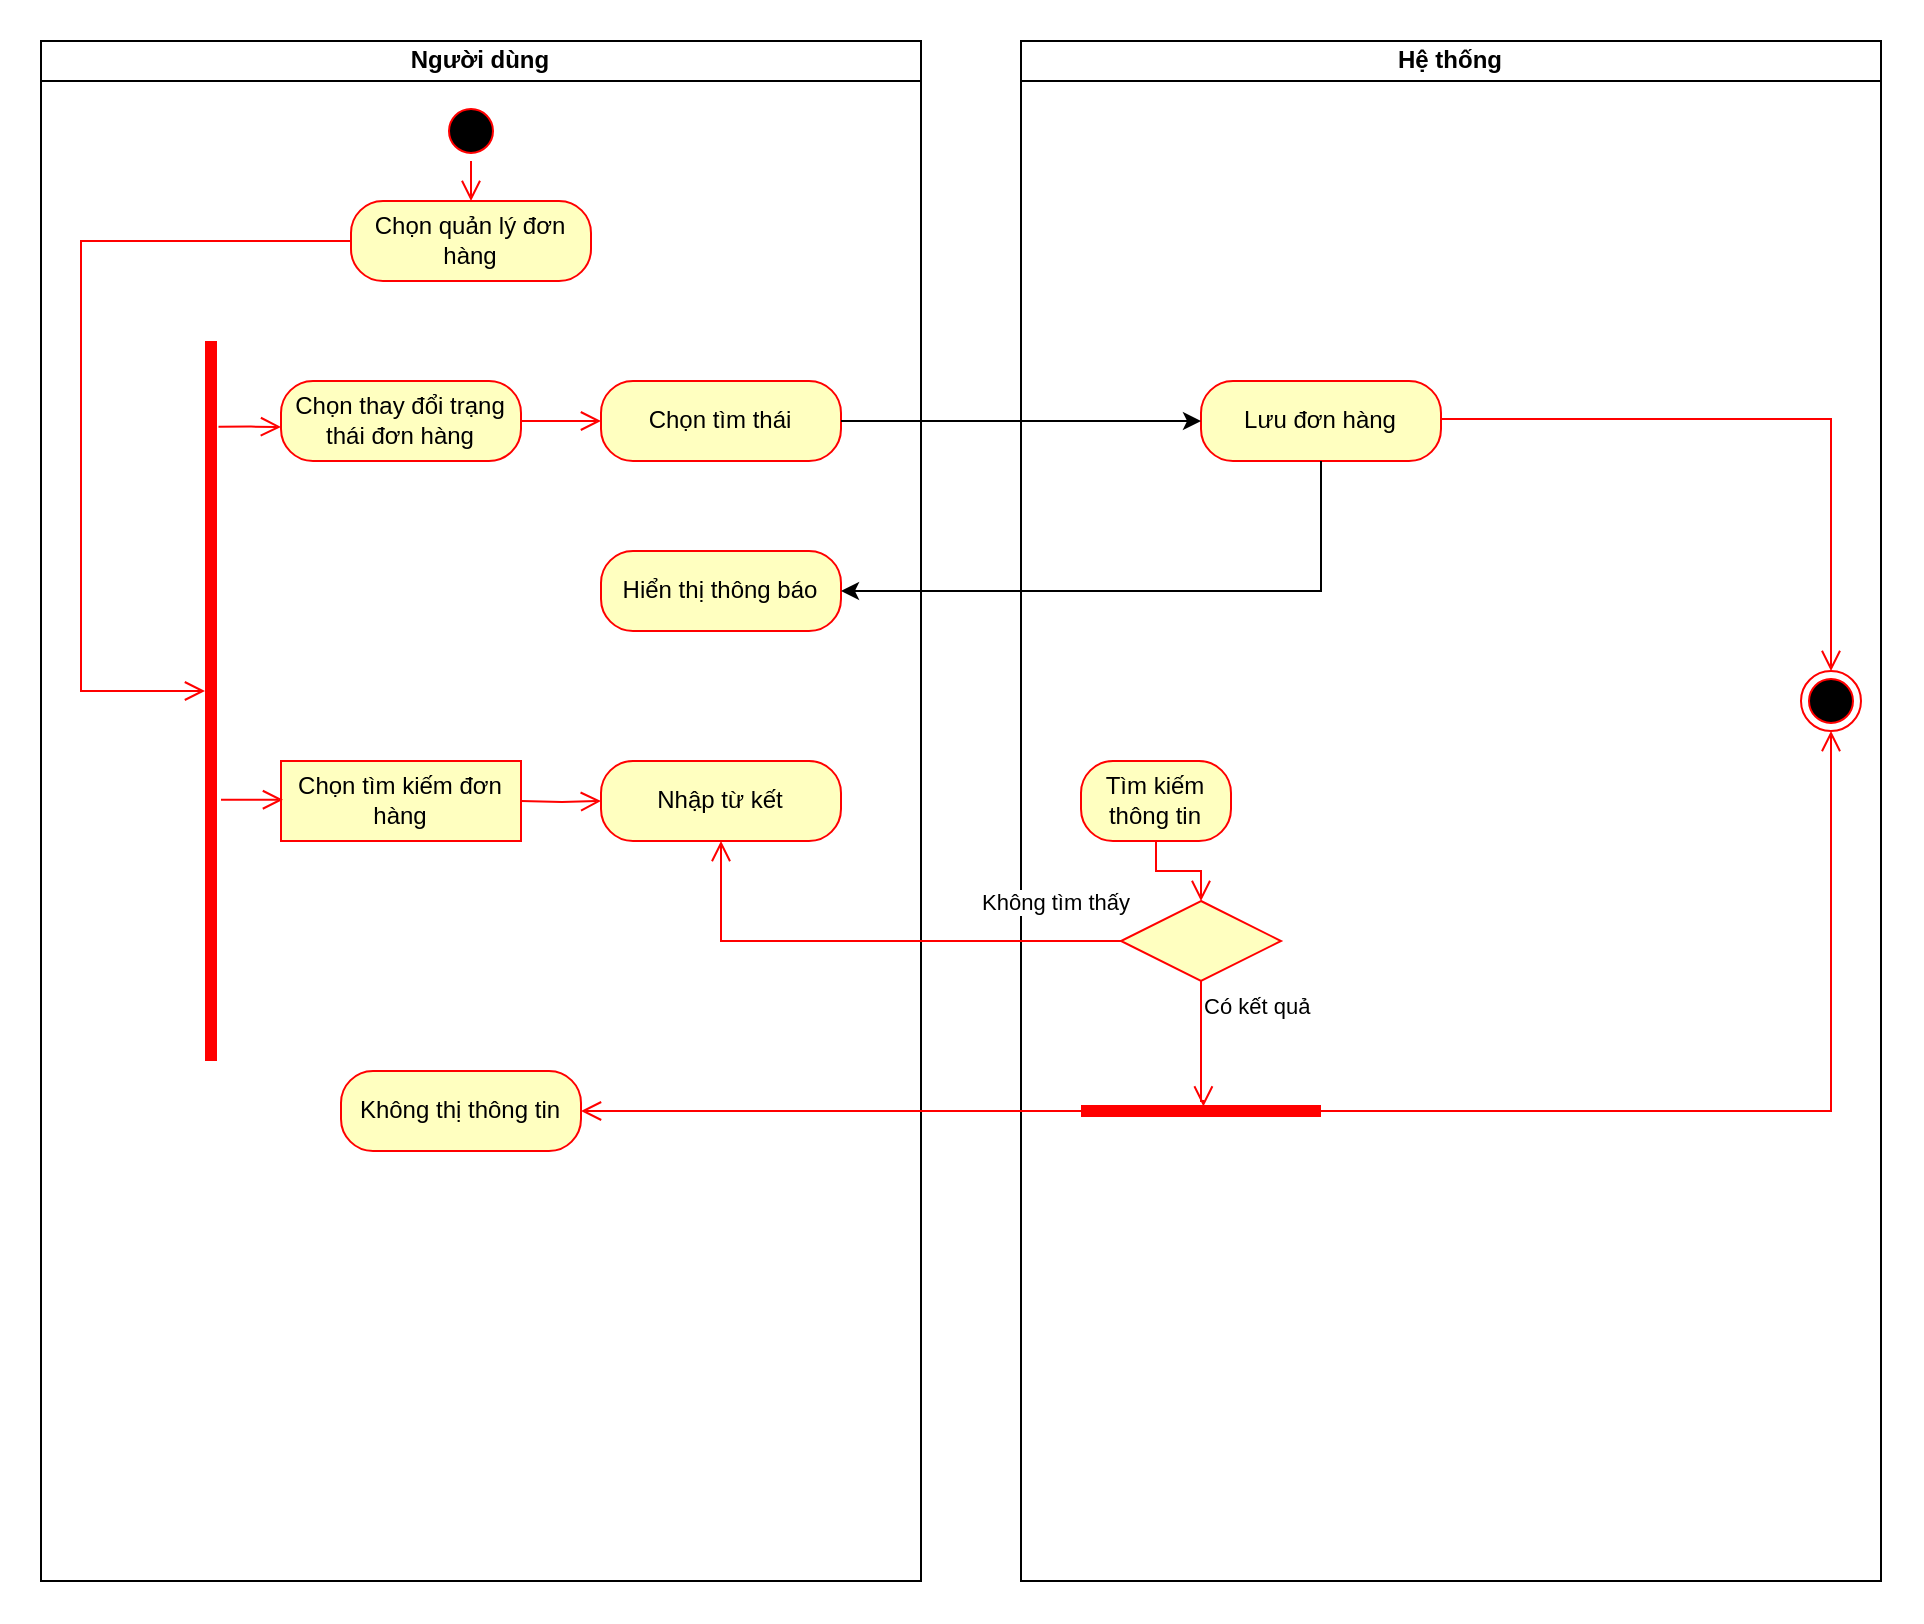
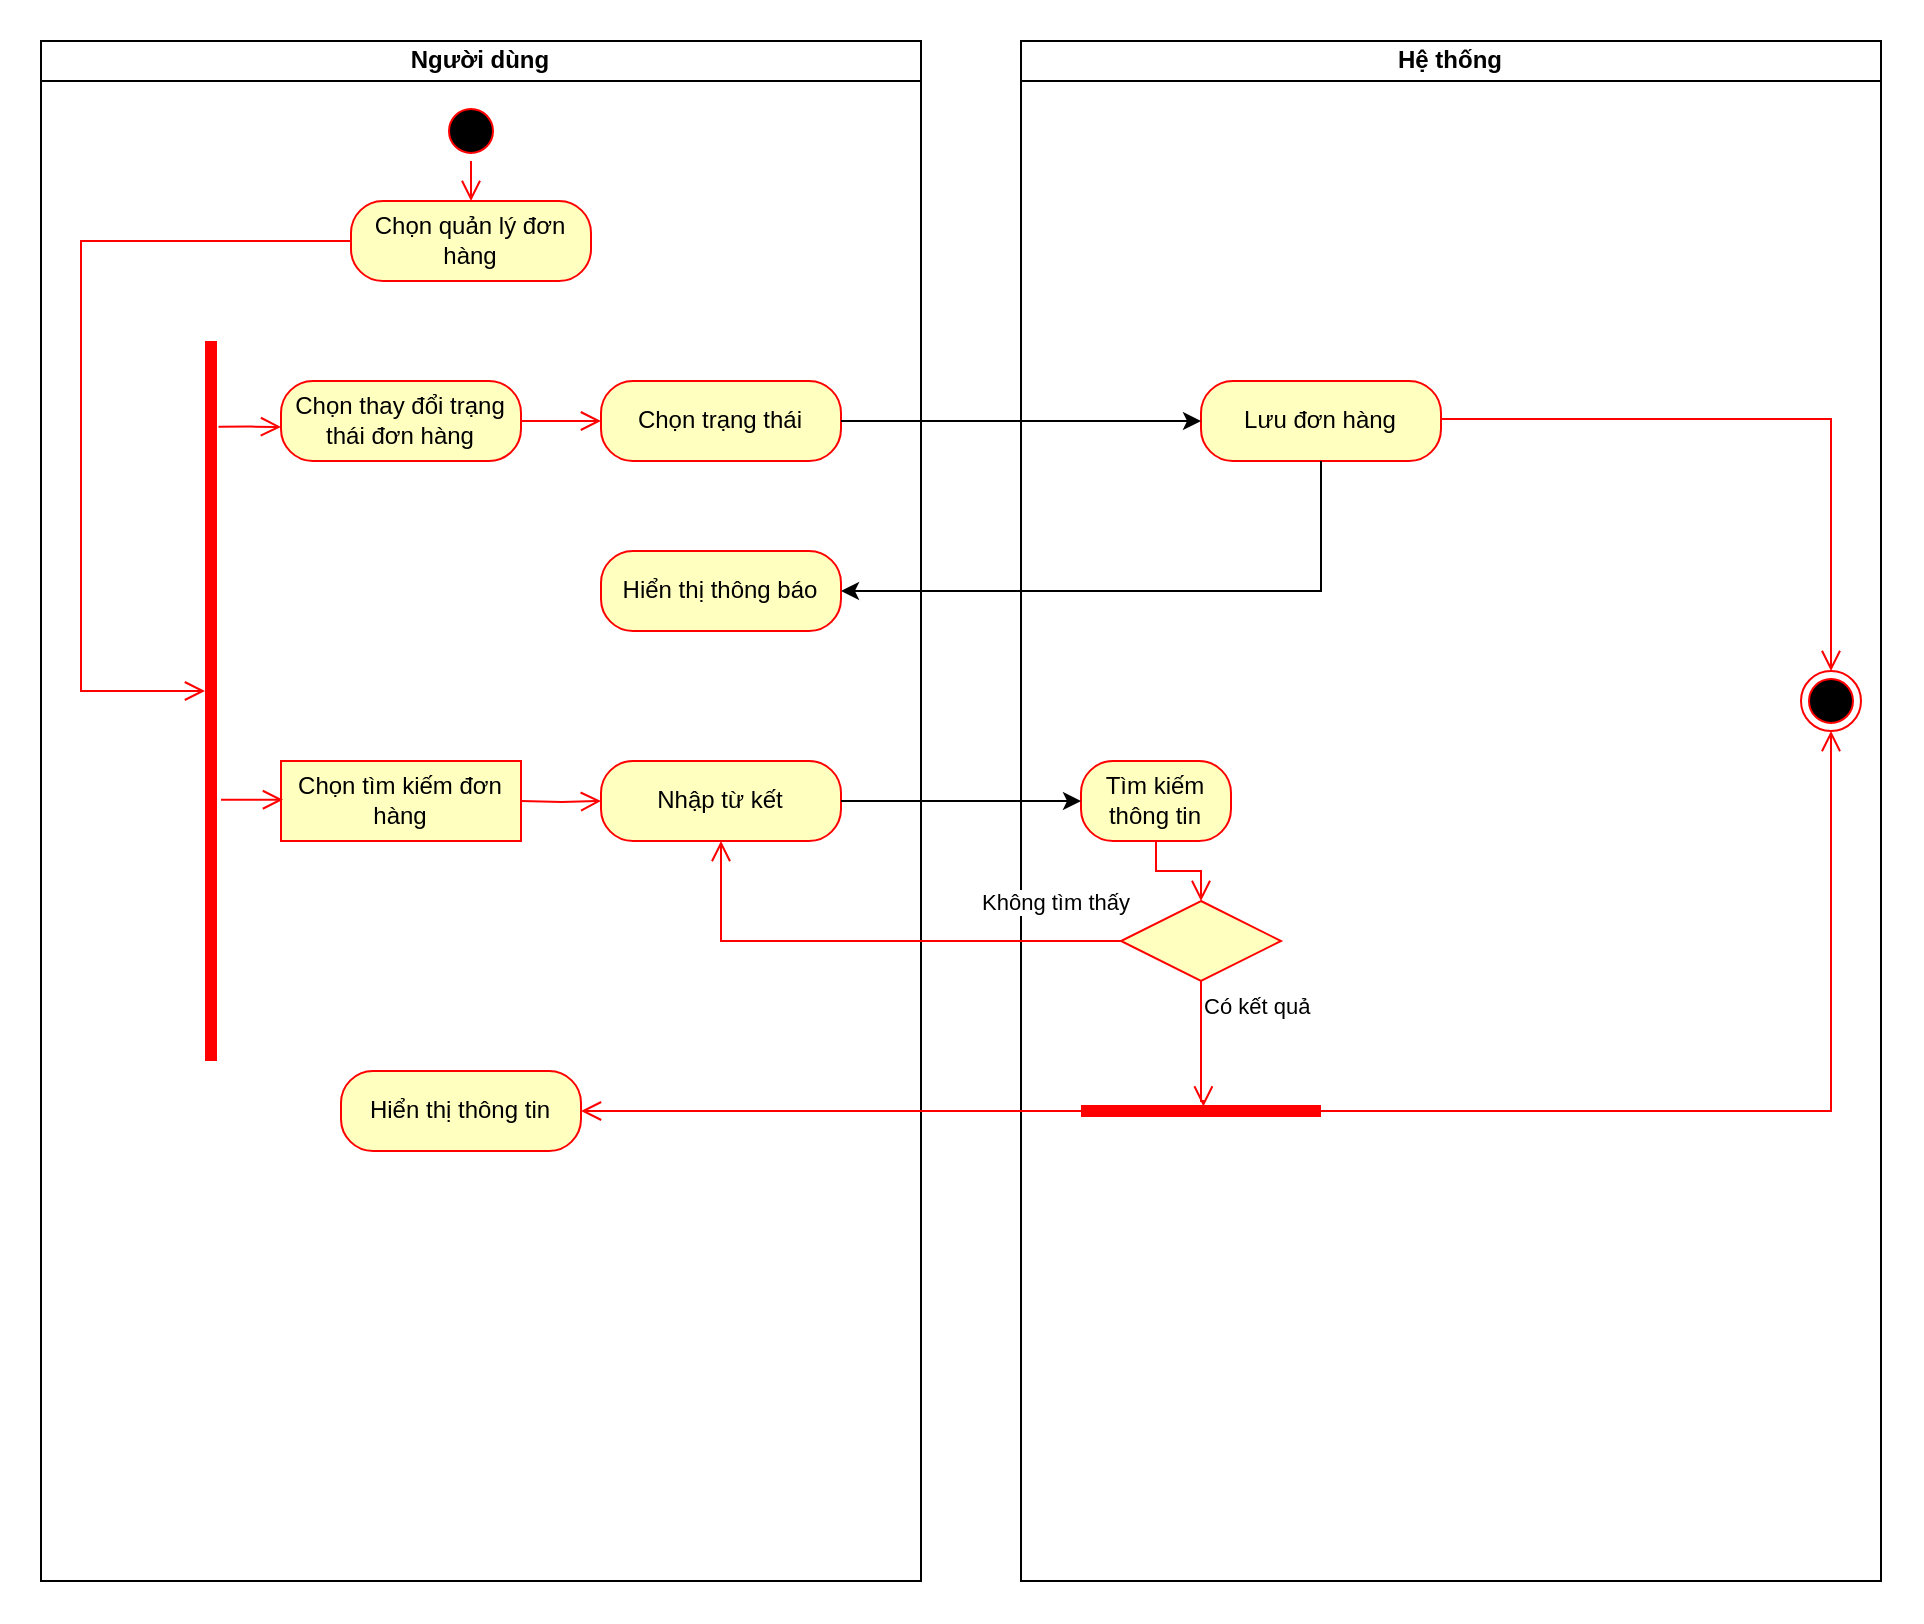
(721, 421) -> (721, 421)
none -> (954, 801)
(461, 1111) -> (461, 1111)
